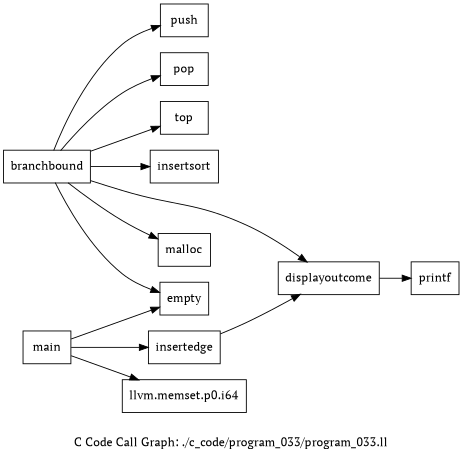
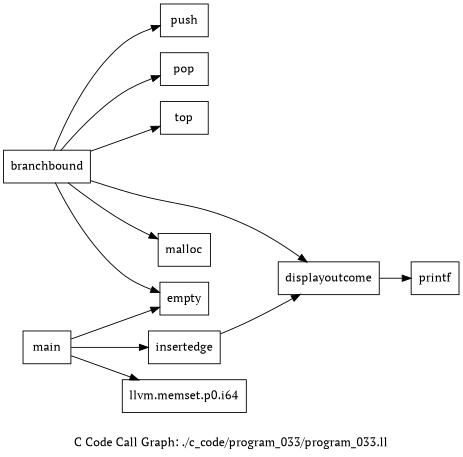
(184, 167) -> none
